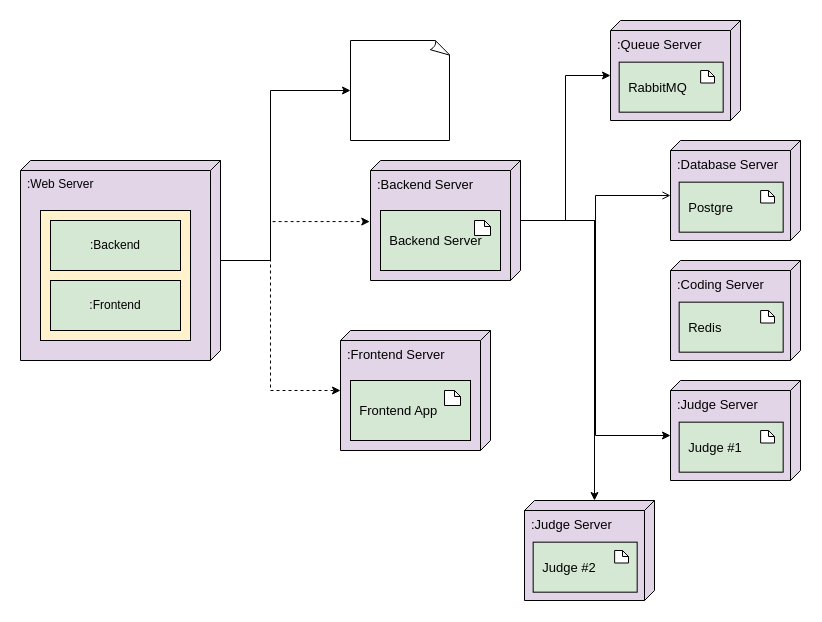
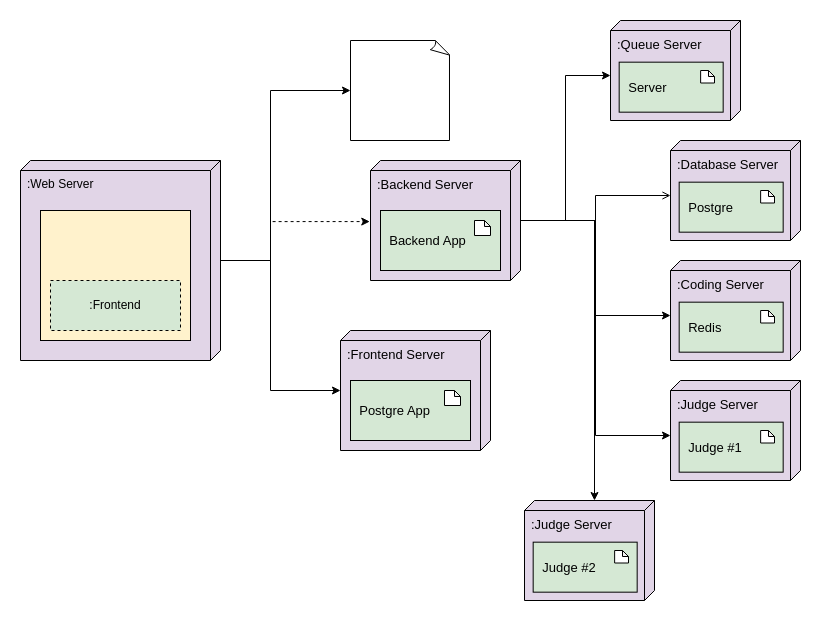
(649, 88) -> (643, 88)
(432, 241) -> (421, 241)
(116, 246) -> none
(116, 306) -> (116, 306)
none -> (630, 316)
(271, 357) -> (271, 357)
(394, 411) -> (391, 411)
